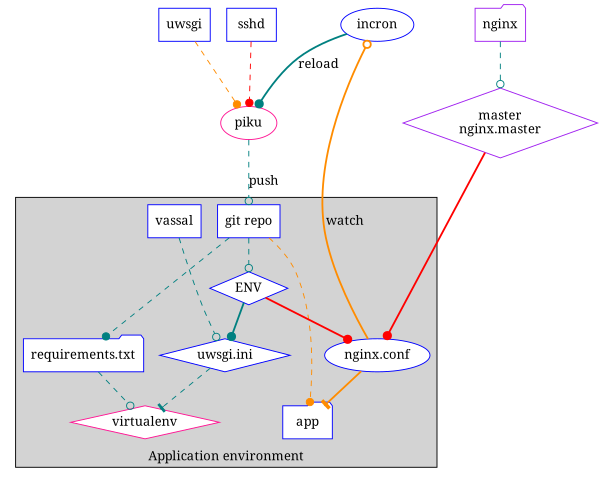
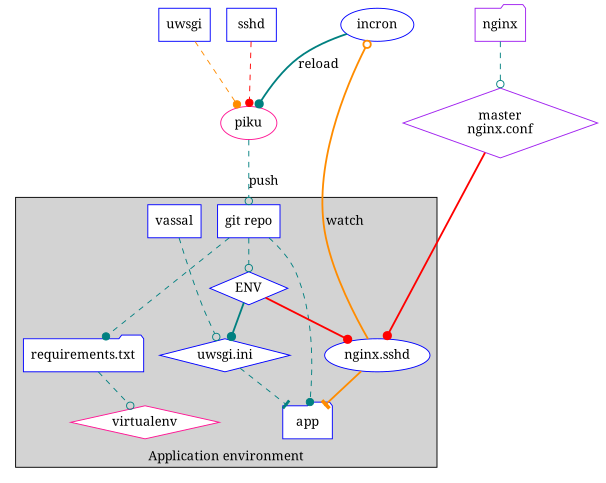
(500, 123) -> (500, 123)
(307, 313) -> (307, 313)
(377, 355) -> (377, 355)
(187, 387) -> (262, 385)
